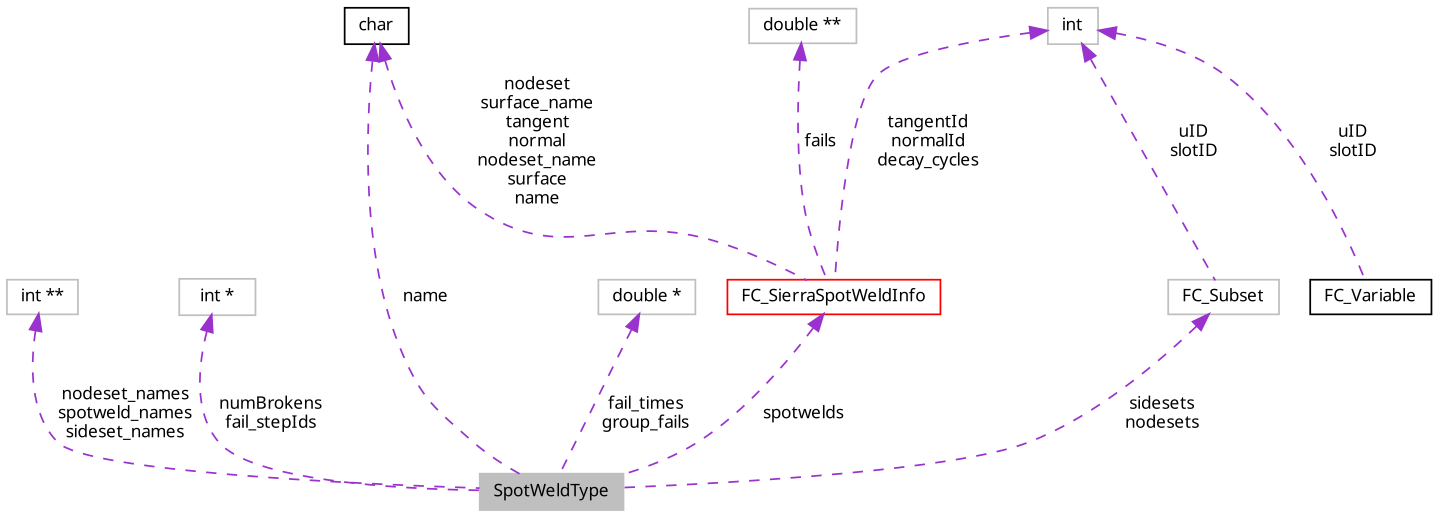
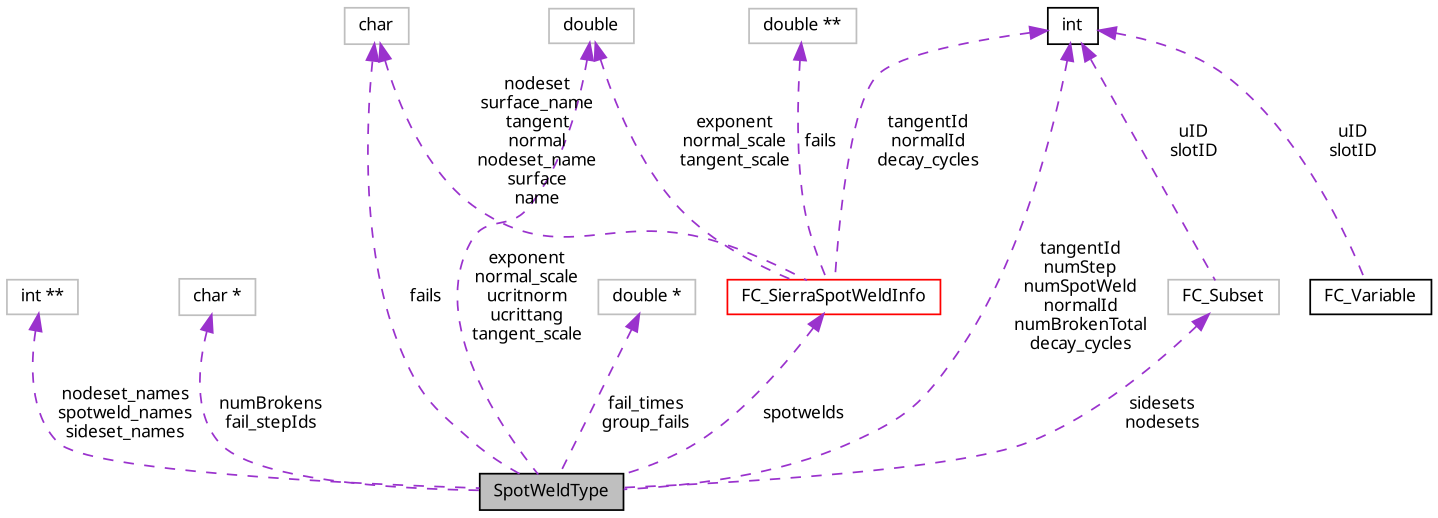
(377, 26) -> (377, 26)
none -> (591, 26)
(1073, 26) -> (1073, 26)
(217, 297) -> (217, 297)
(426, 297) -> (426, 297)
none -> (940, 378)
(552, 492) -> (552, 492)
